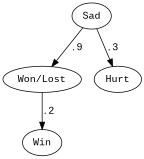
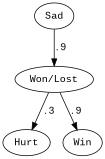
(103, 44) -> (42, 108)
(48, 111) -> (76, 111)
